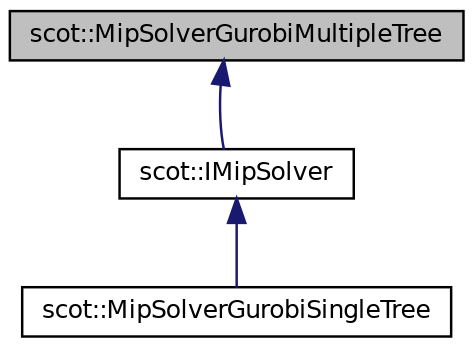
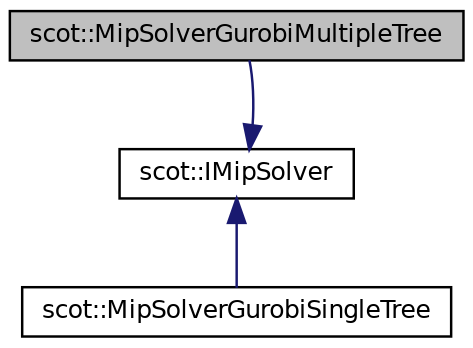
(220, 117) -> (253, 93)
